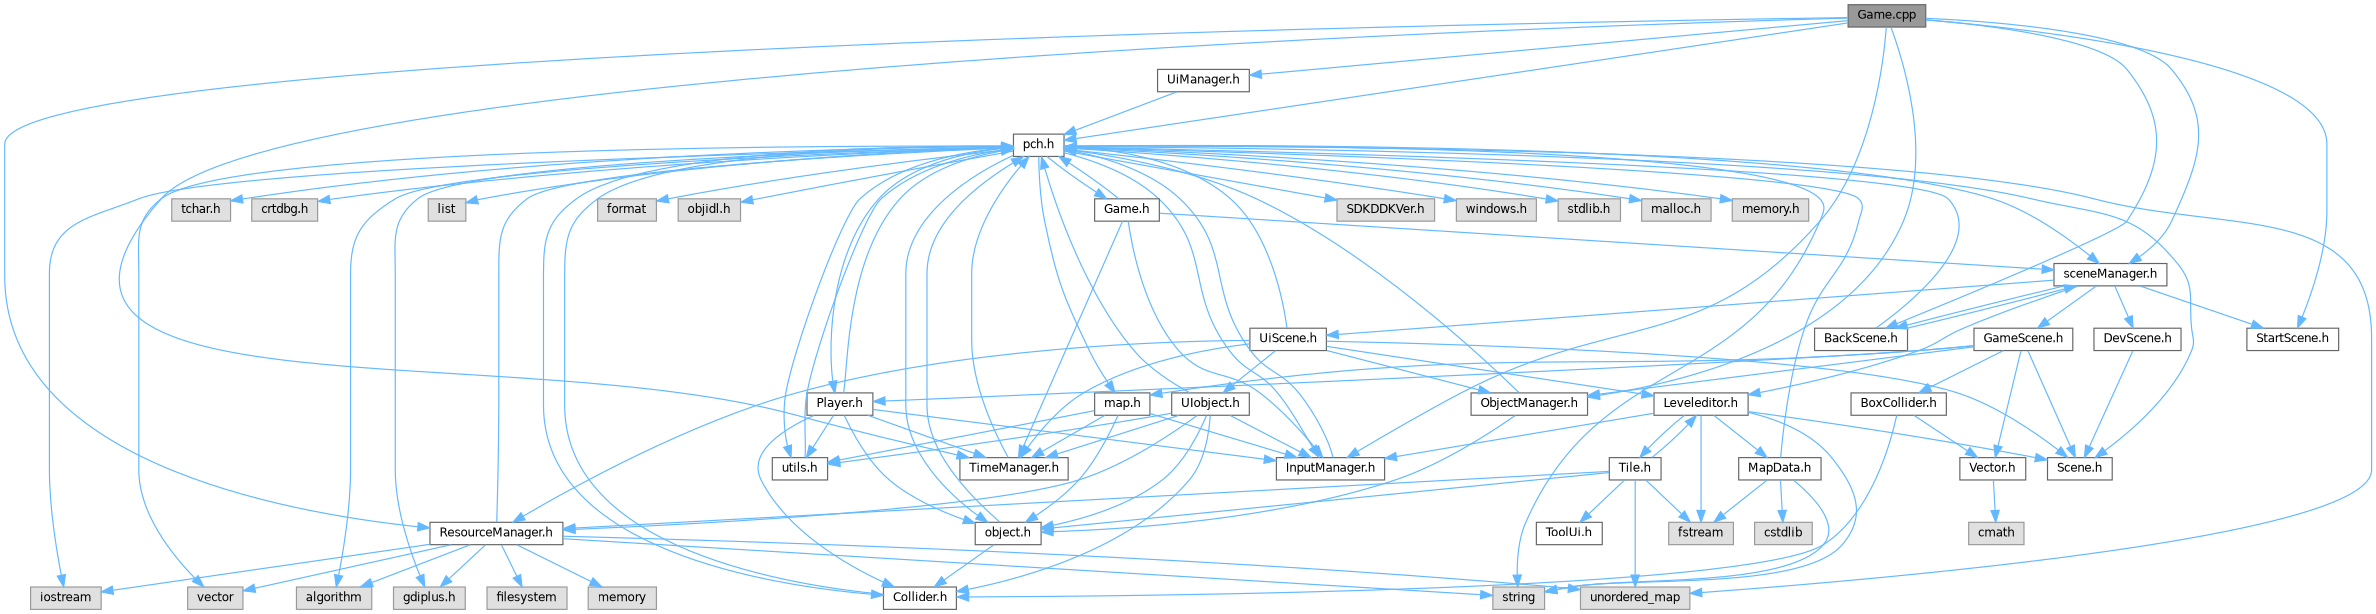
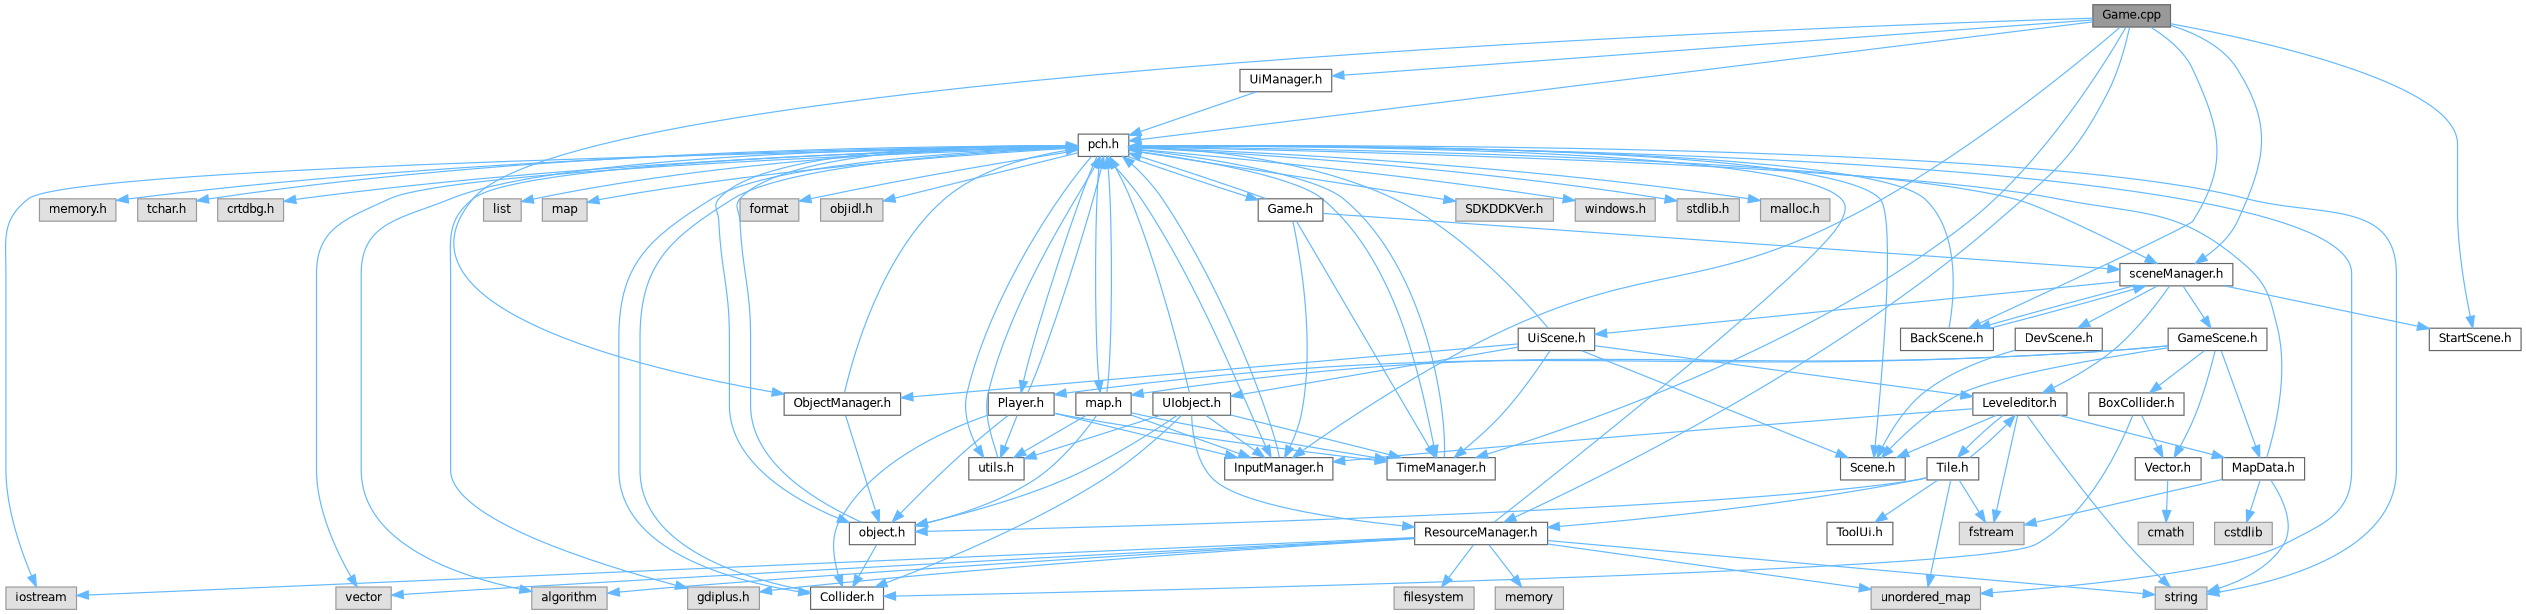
none -> (565, 210)
none -> (1349, 226)
none -> (1111, 281)
(1777, 372) -> (2238, 399)
(873, 375) -> none
